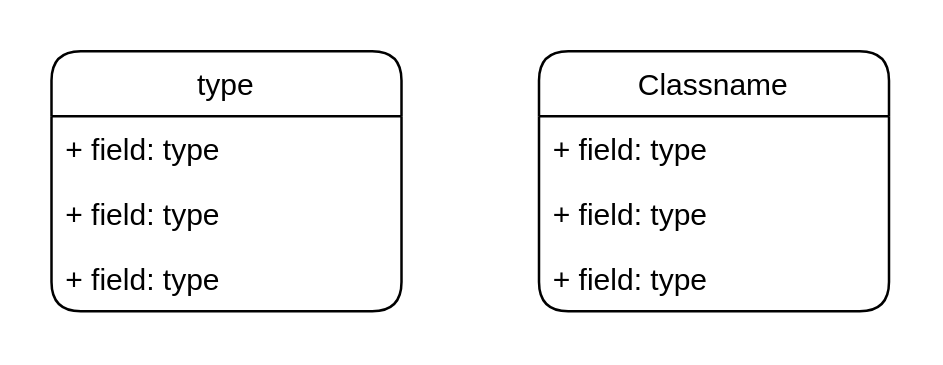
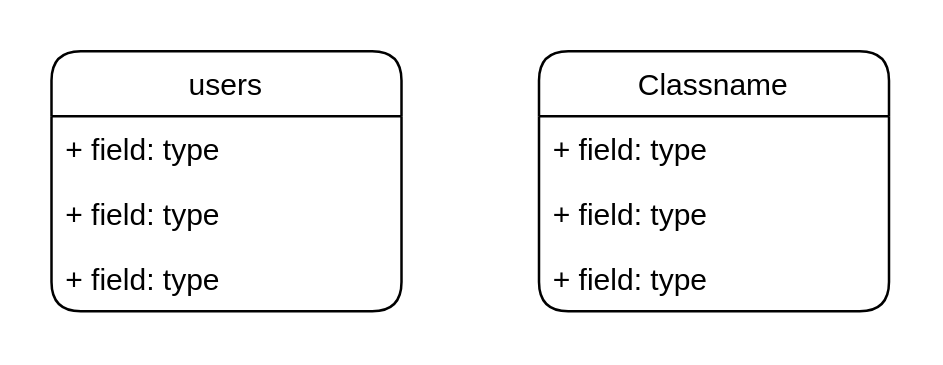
(225, 85) -> (225, 85)
